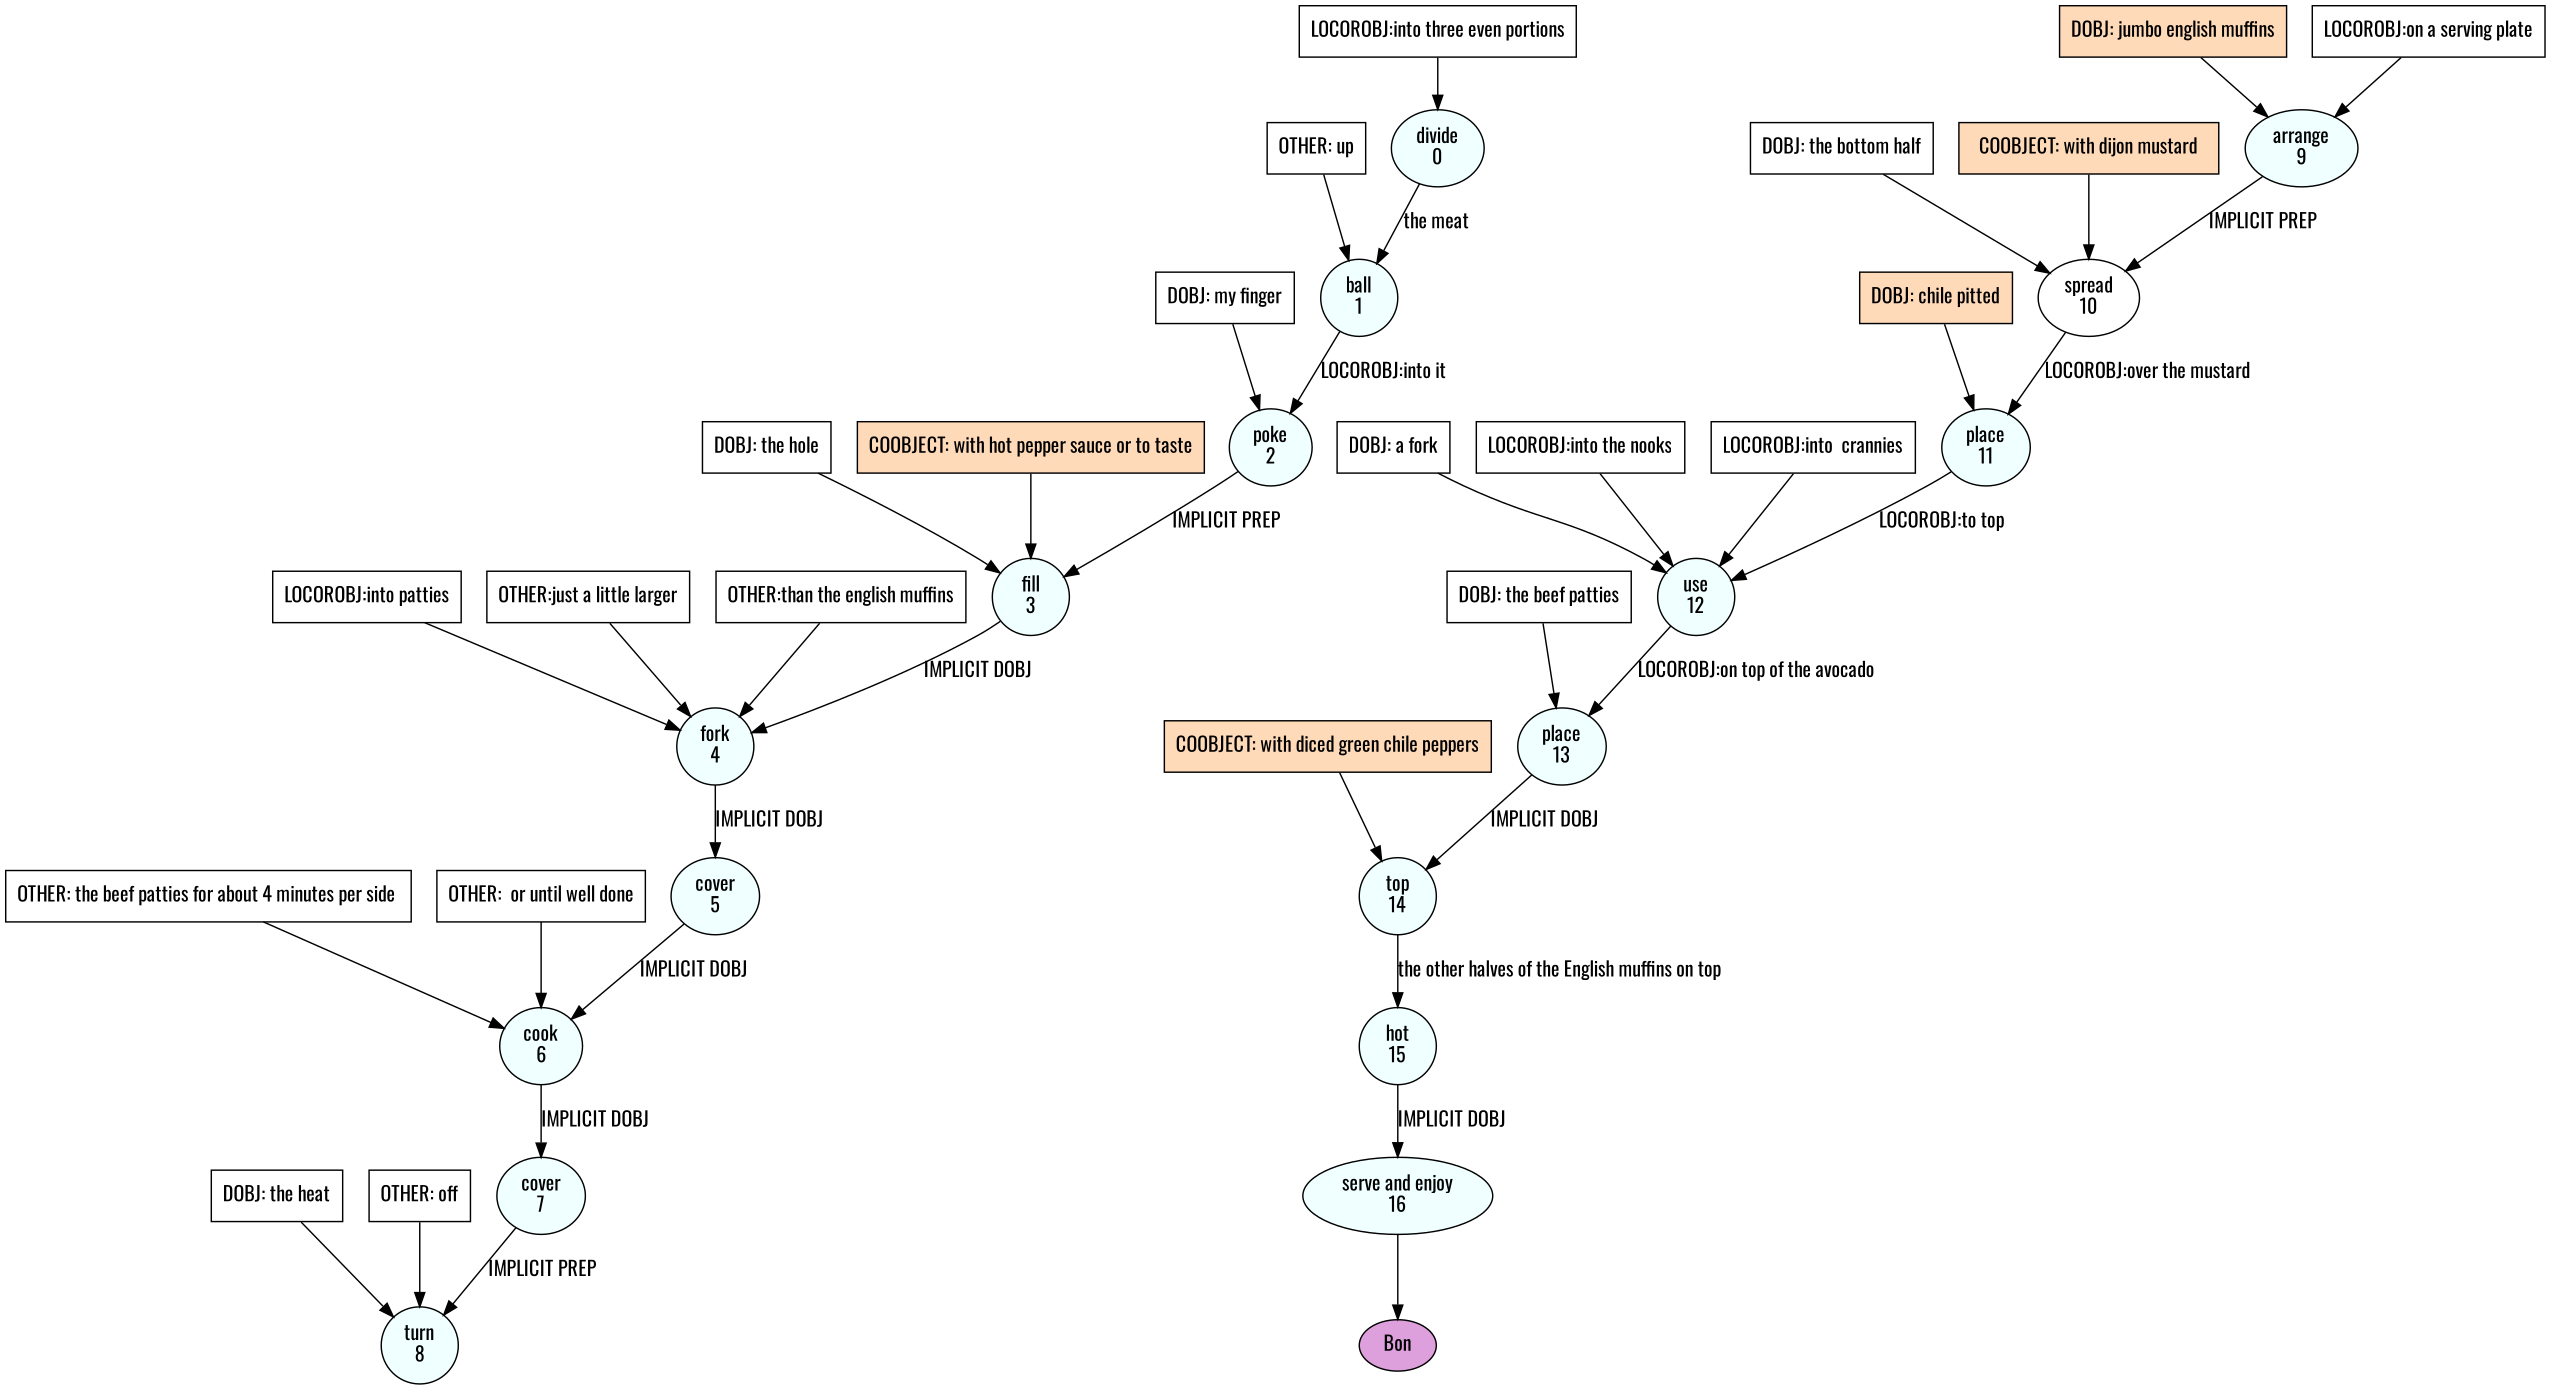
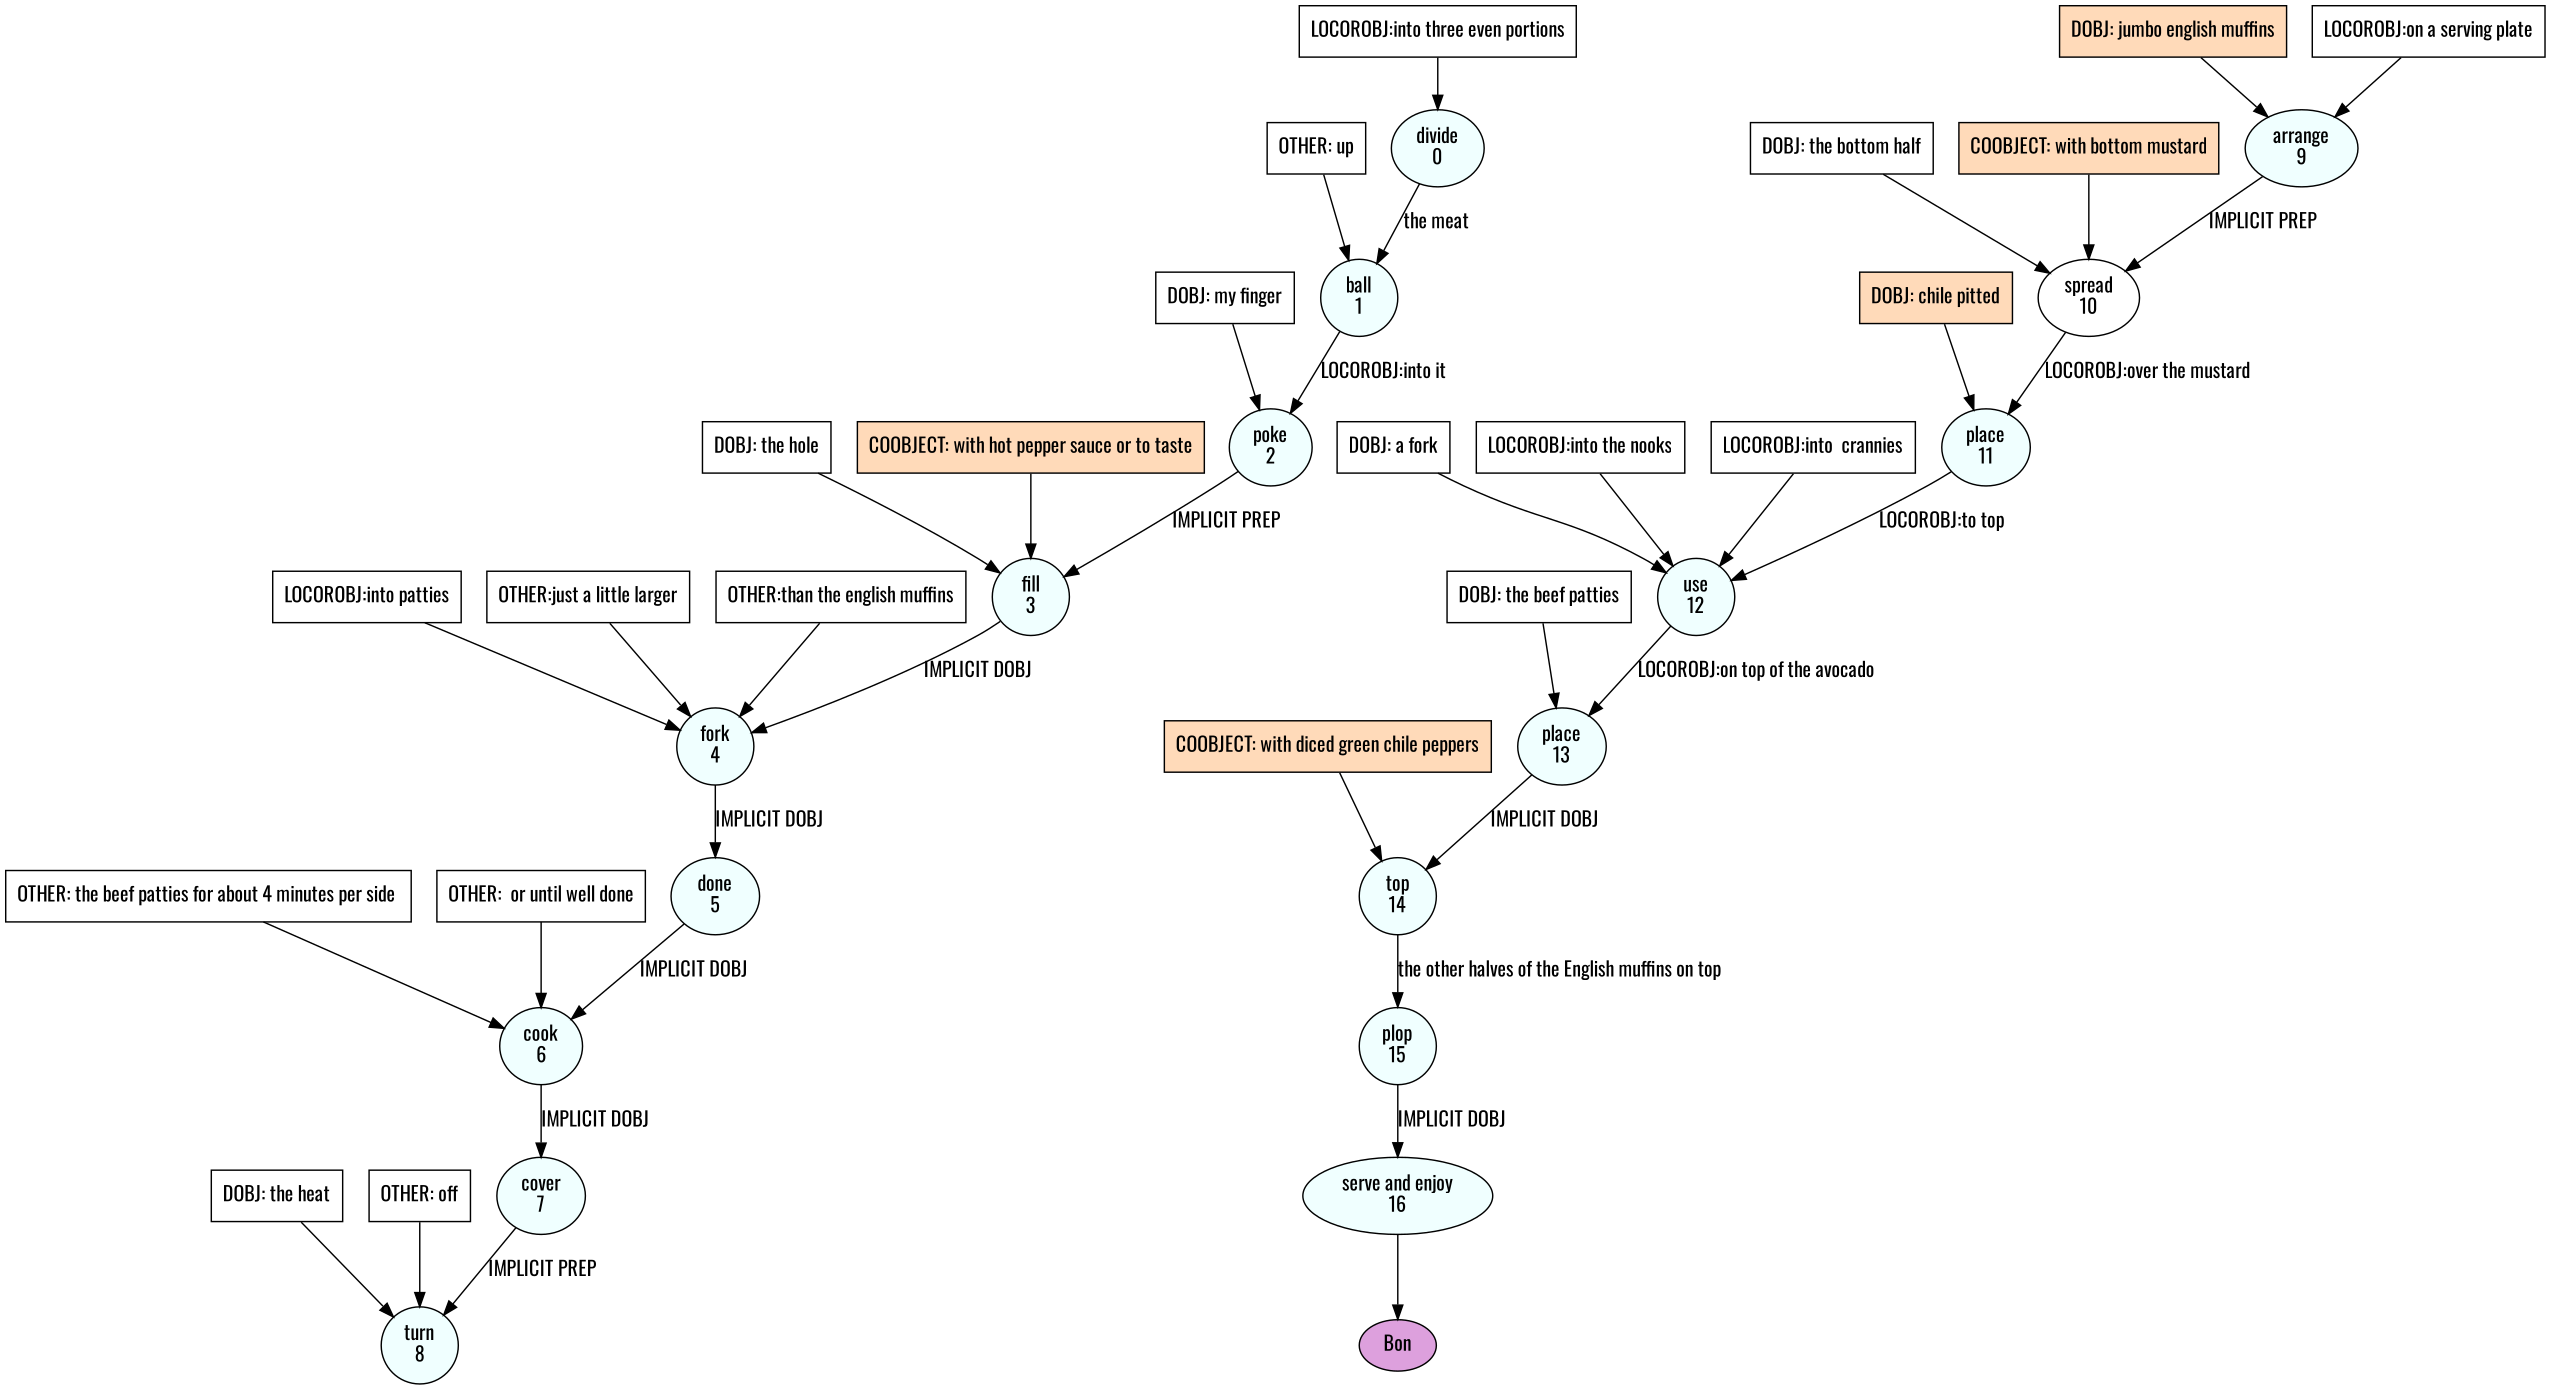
(2089, 148) -> (2089, 148)
(715, 896) -> (715, 896)
(1398, 1046) -> (1398, 1046)
